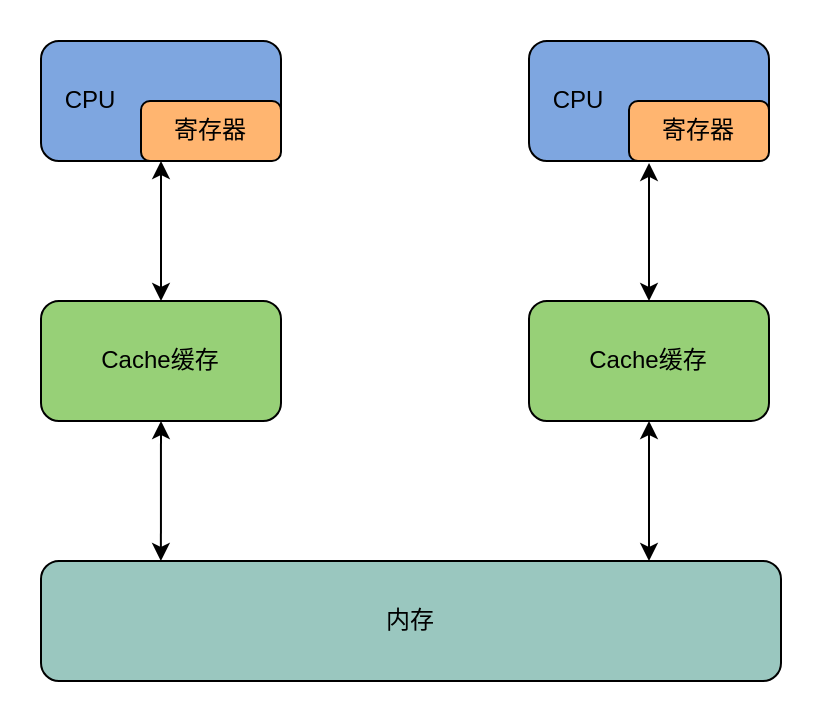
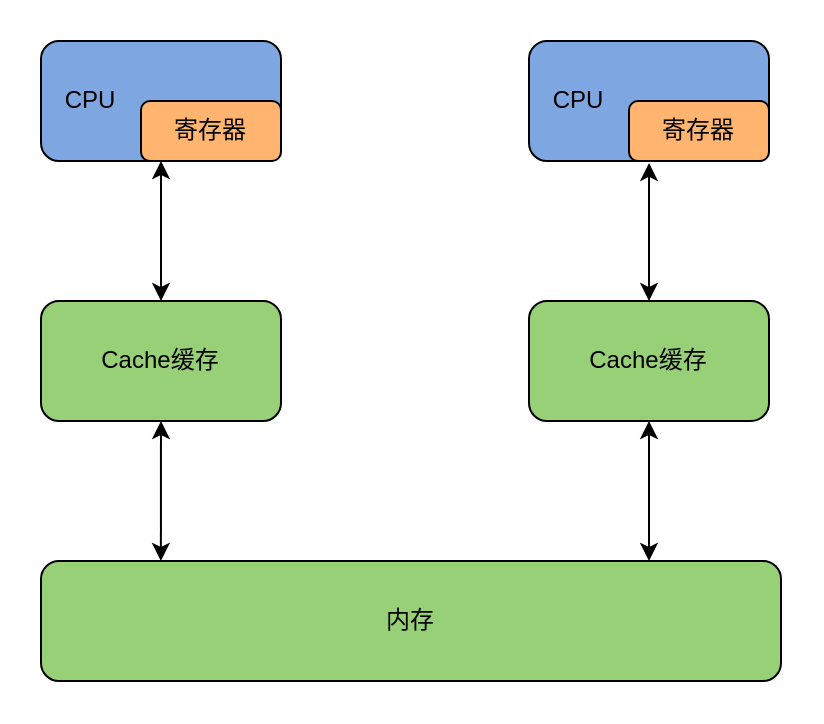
(411, 621) -> (411, 621)
